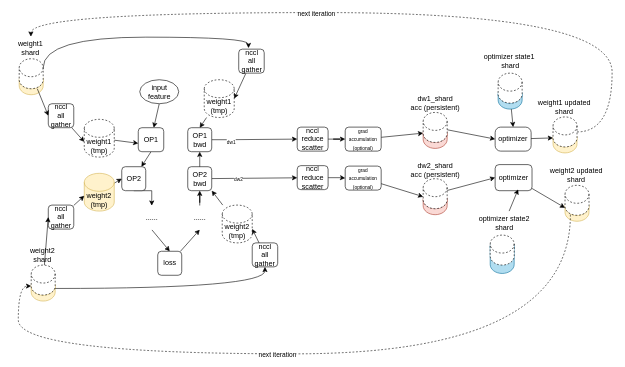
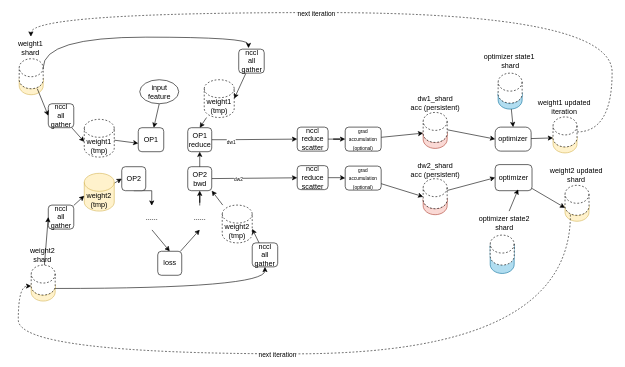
(565, 107) -> (565, 107)
(200, 140) -> (200, 140)
(148, 157) -> none
